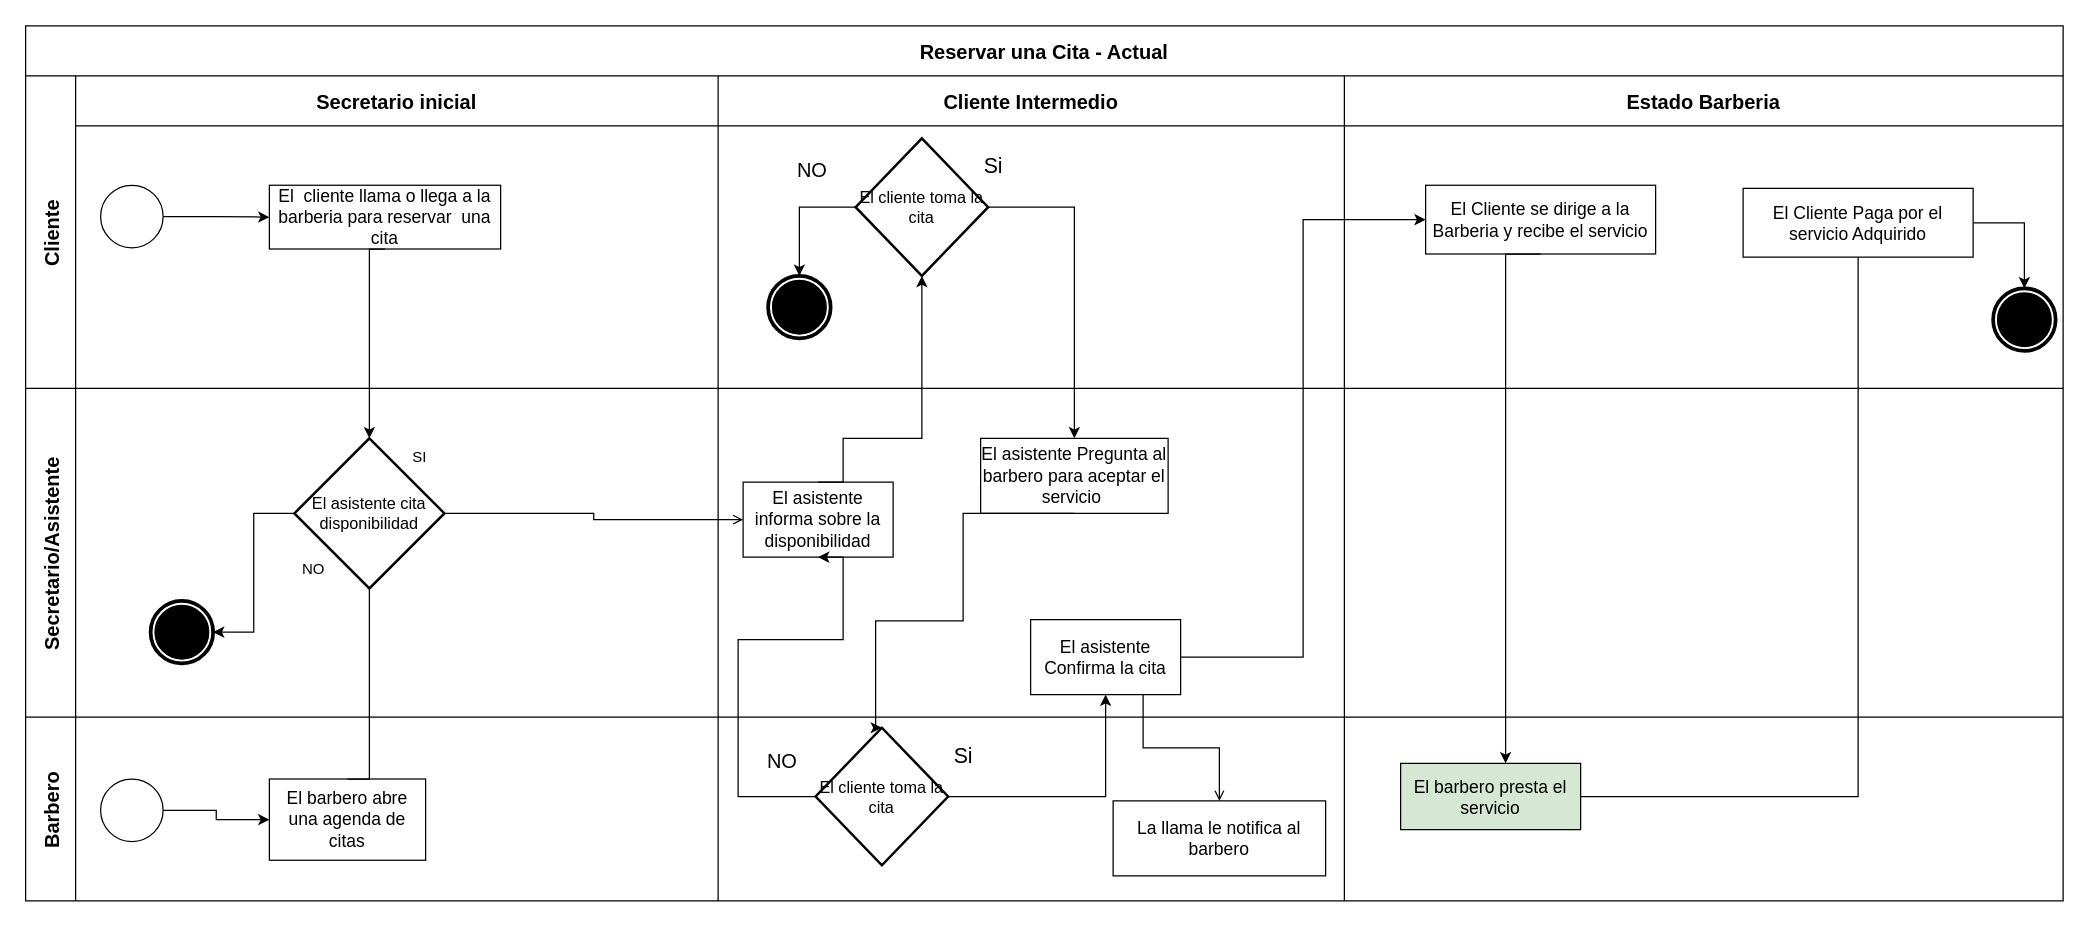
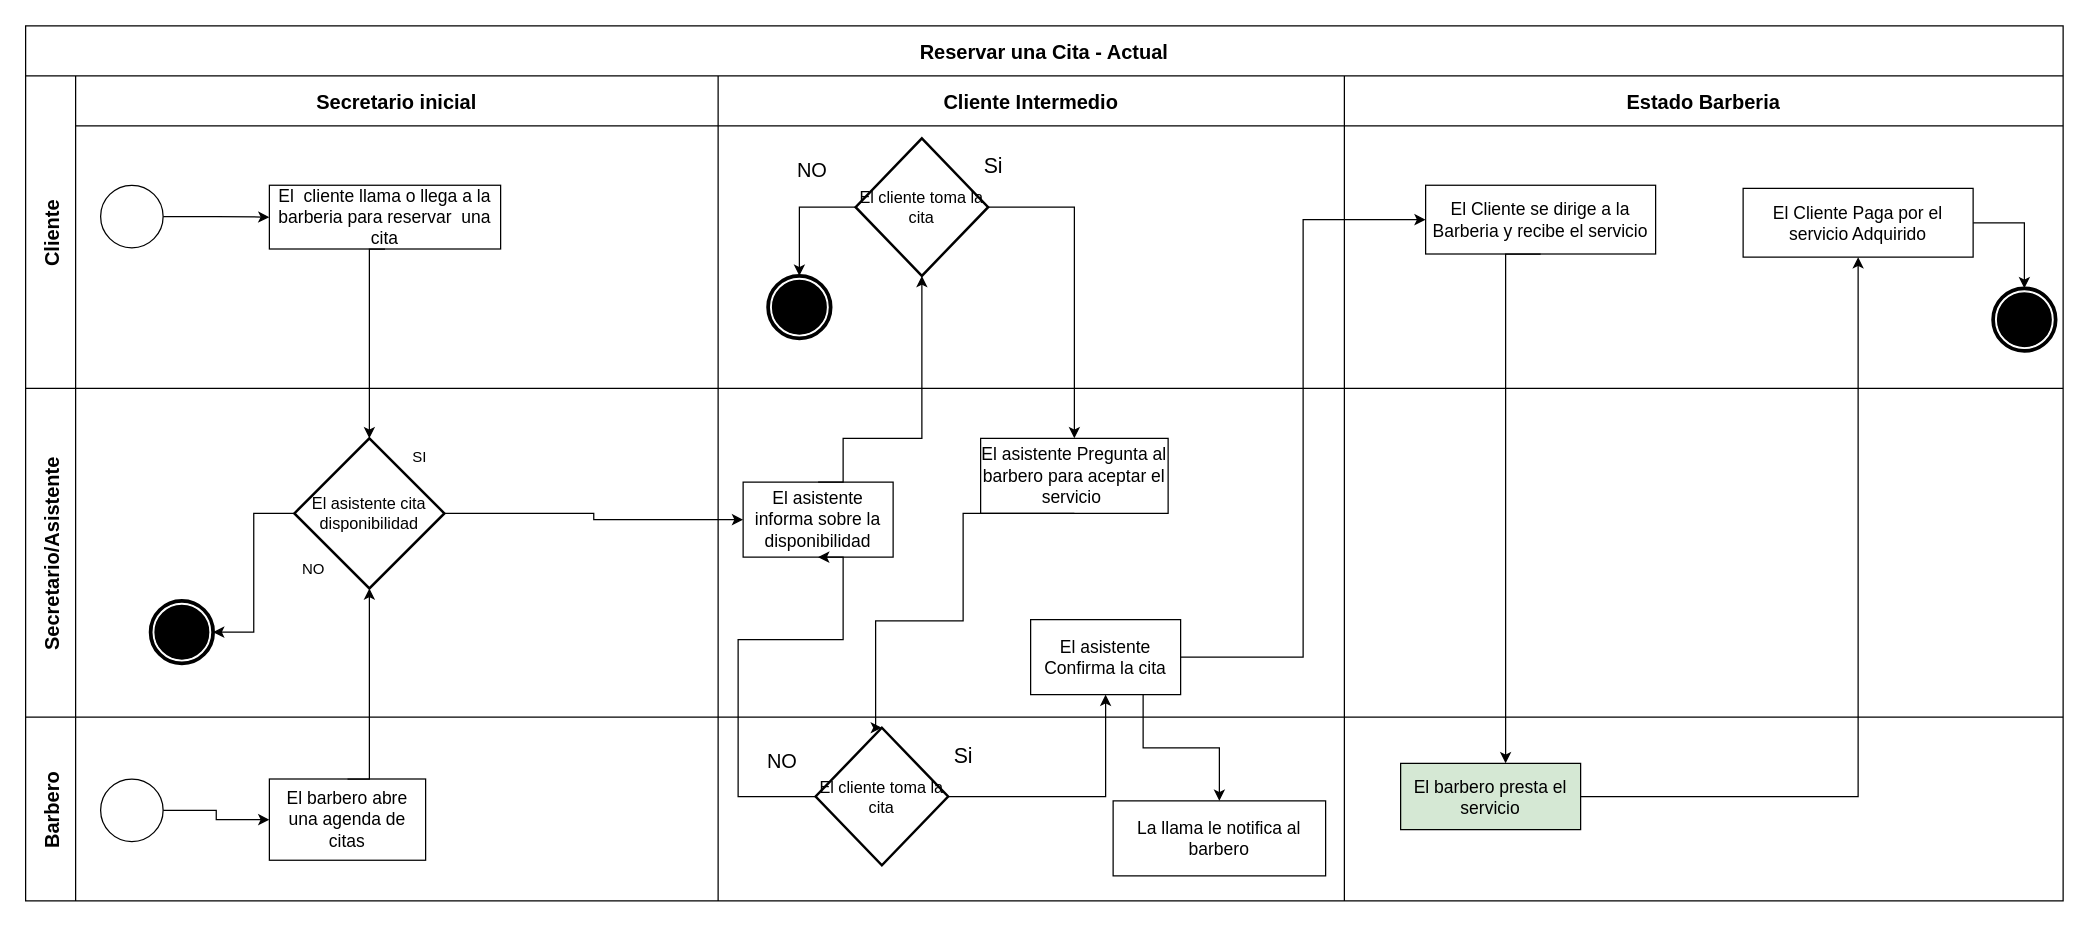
(1858, 263) -> (1858, 267)
(735, 519) -> (733, 519)
(369, 594) -> (369, 598)
(1219, 793) -> (1219, 791)
